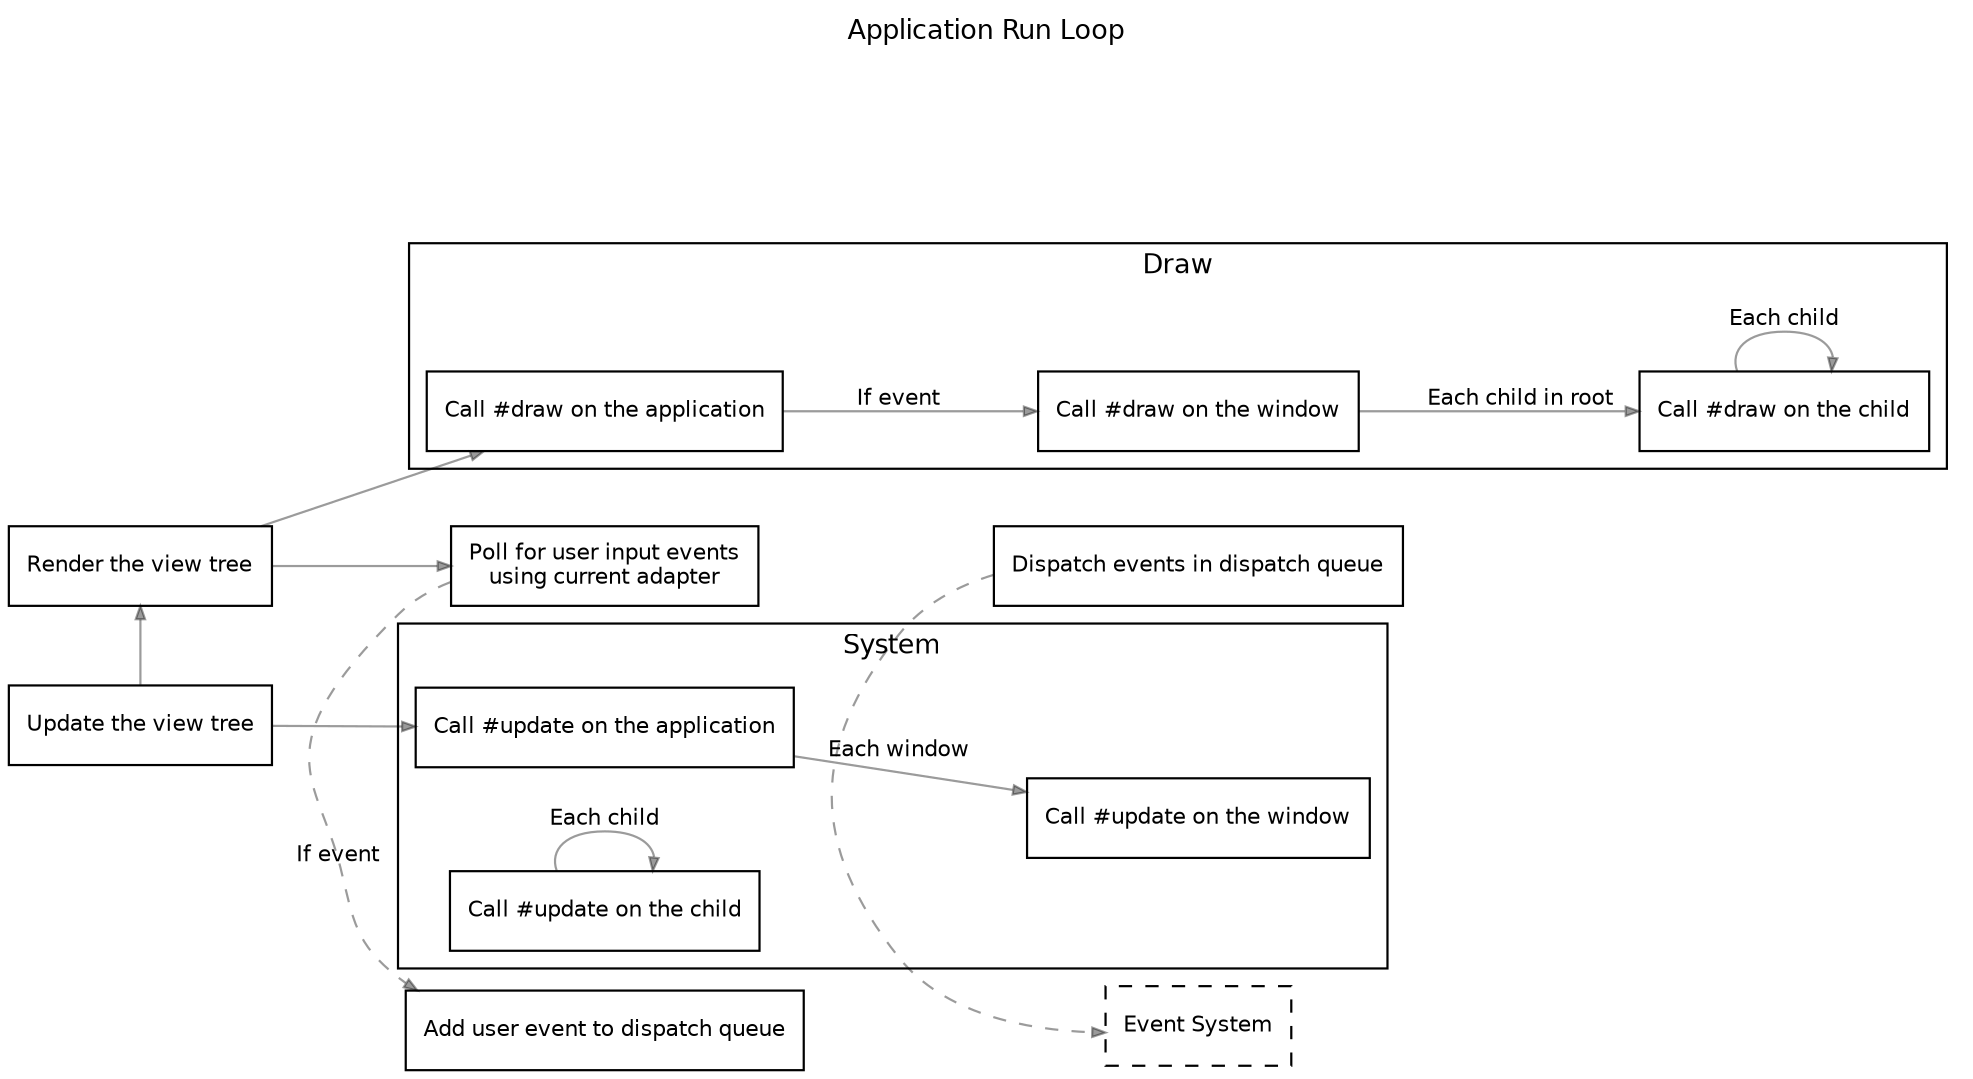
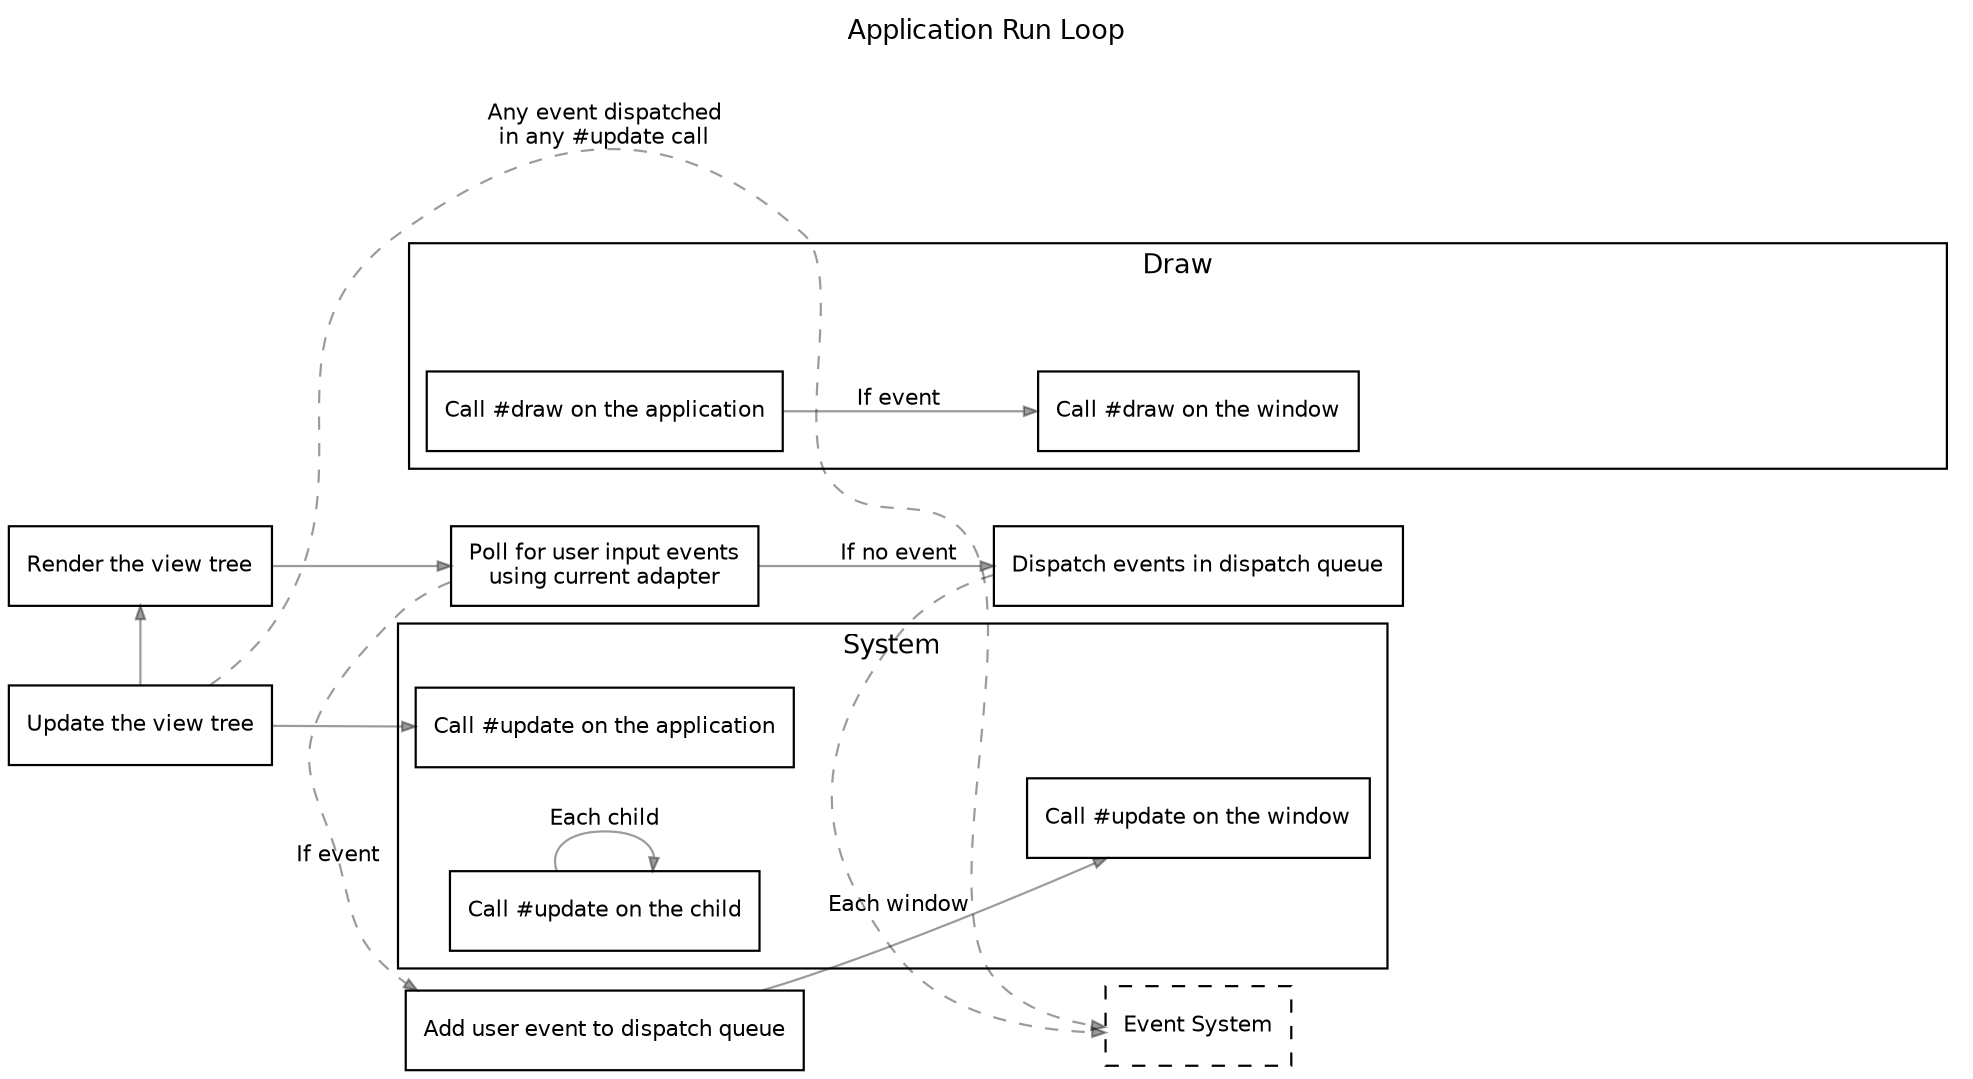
none -> (768, 206)
(1784, 411) -> none
(366, 491) -> none
none -> (869, 566)
(903, 773) -> (930, 931)
